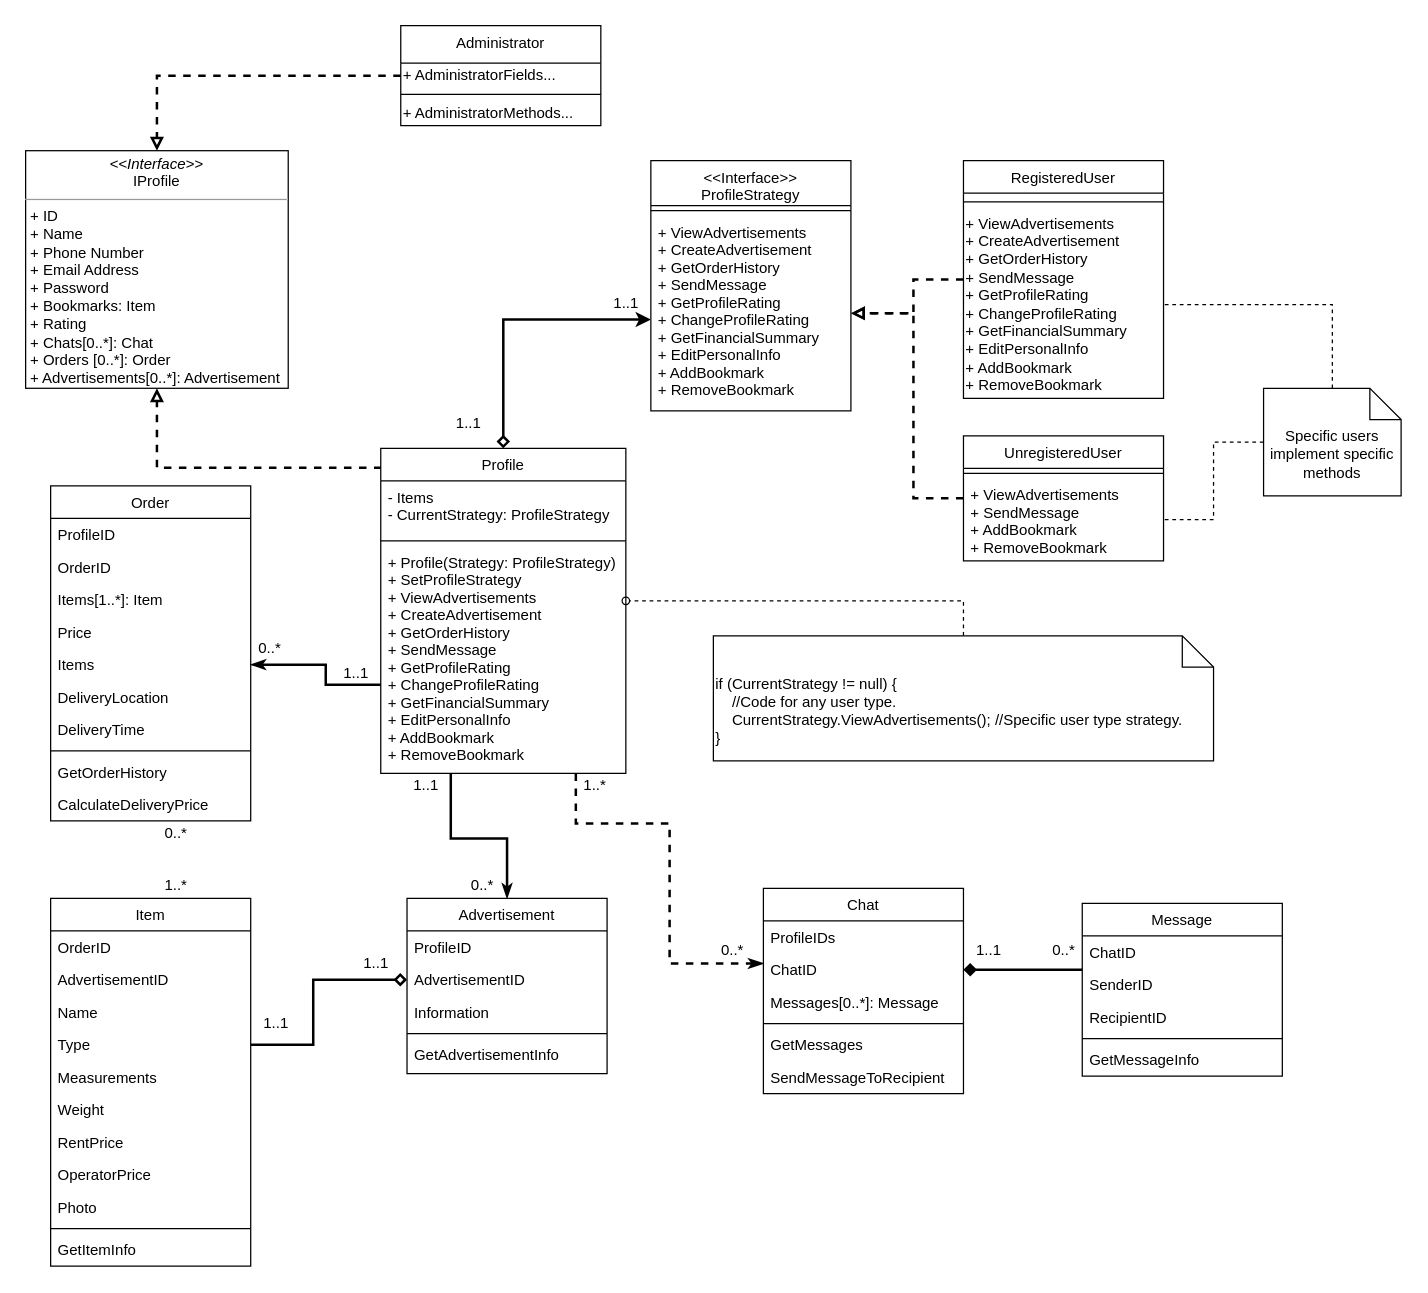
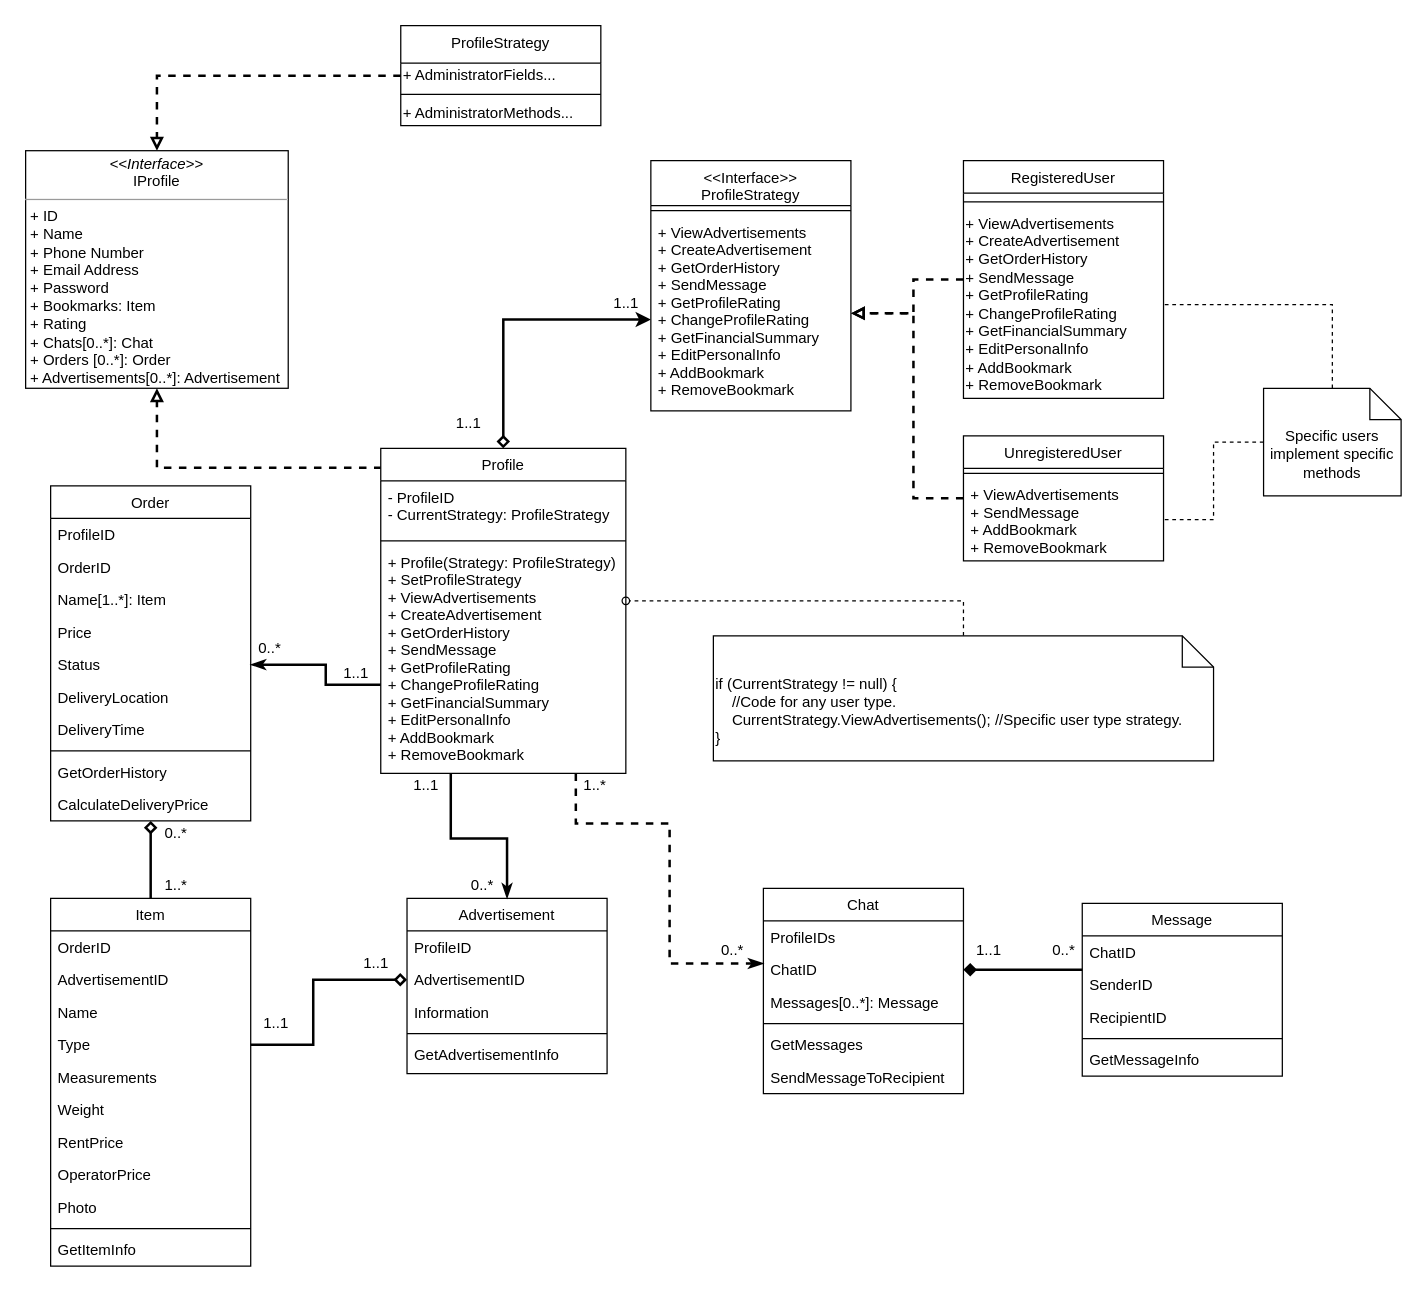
(500, 43) -> (500, 43)
(415, 498) -> (428, 498)
(121, 600) -> (117, 600)
(79, 665) -> (83, 665)
none -> (151, 866)
